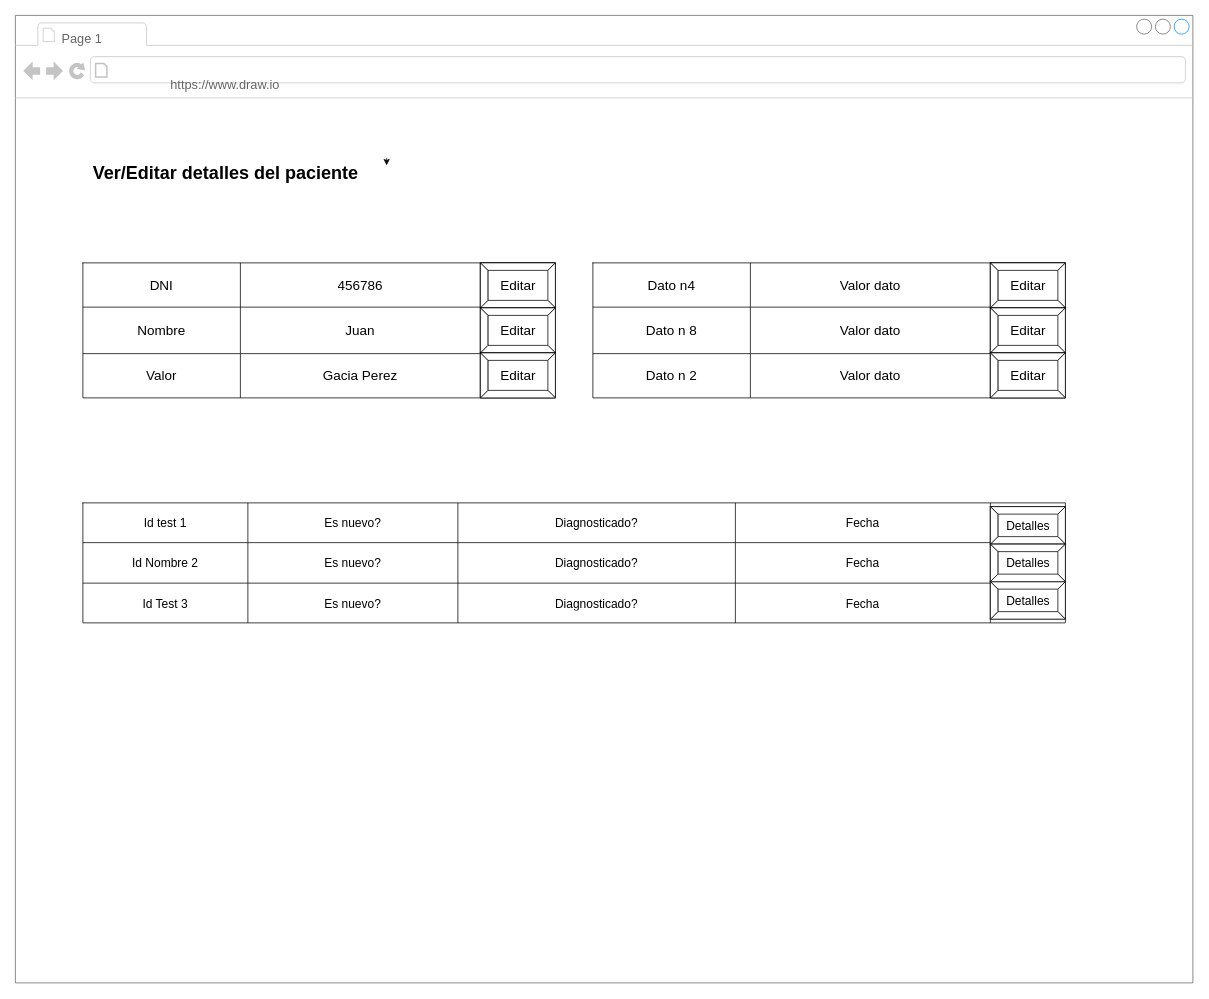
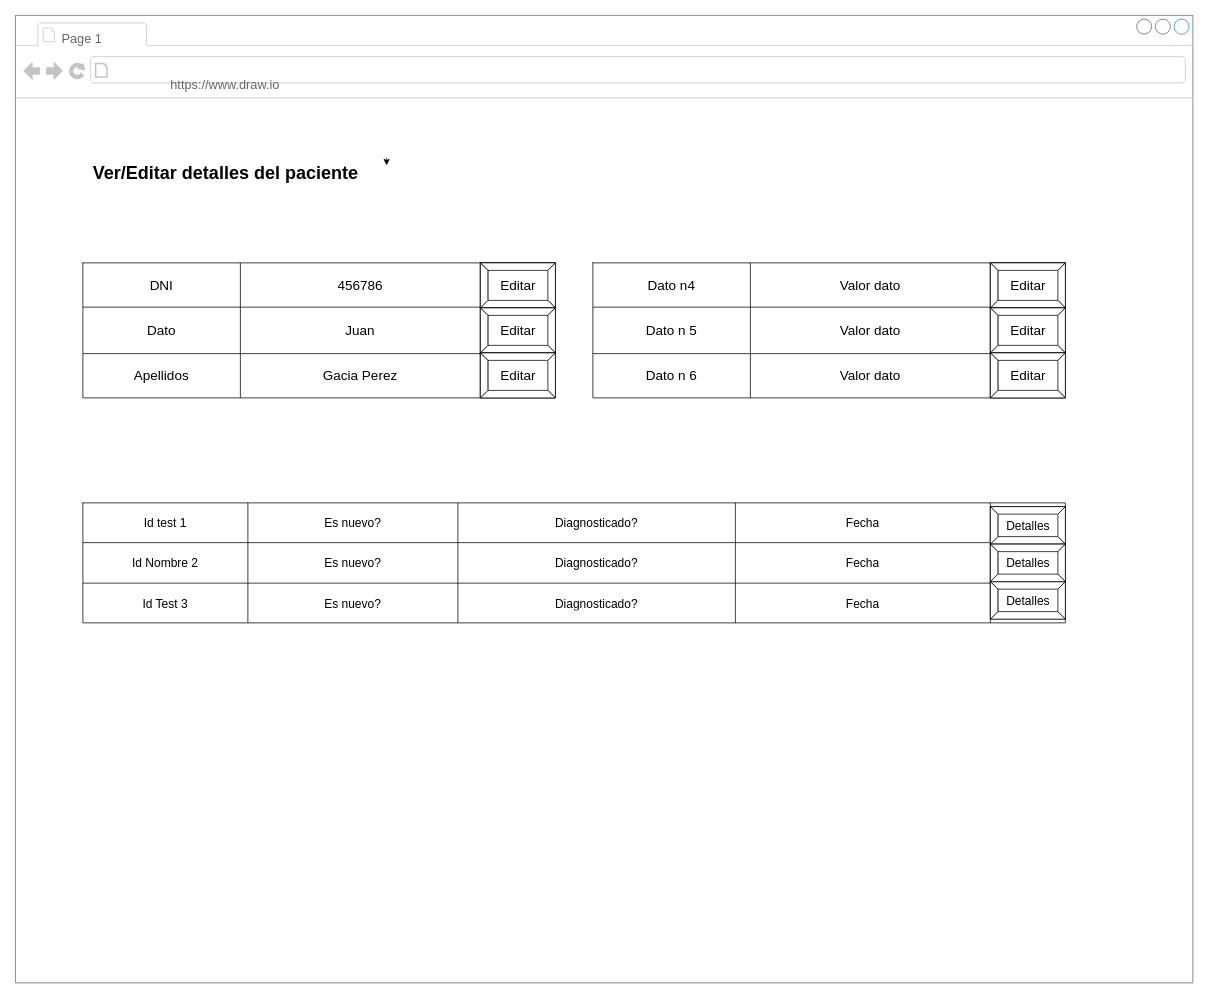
(162, 330) -> (162, 330)
(672, 330) -> (672, 330)
(162, 376) -> (162, 376)
(672, 376) -> (672, 376)
